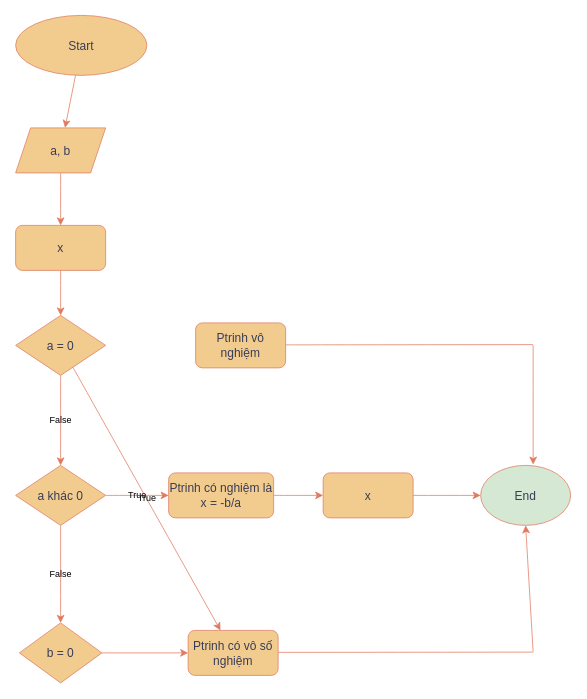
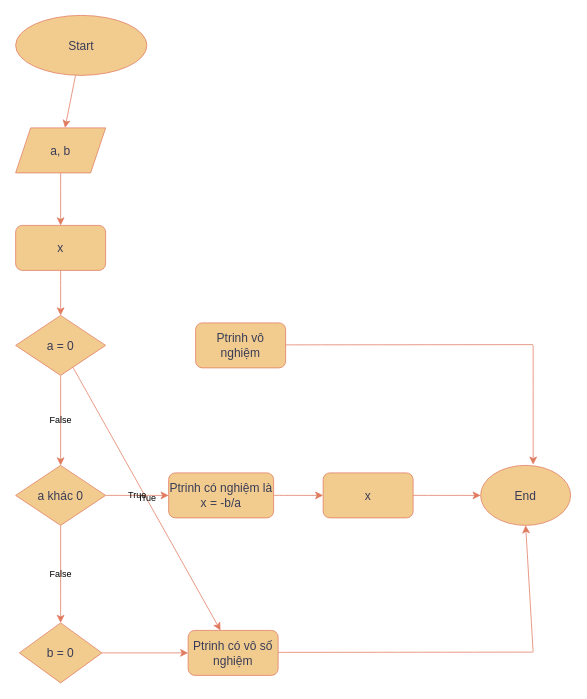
(525, 495) -> (525, 495)
